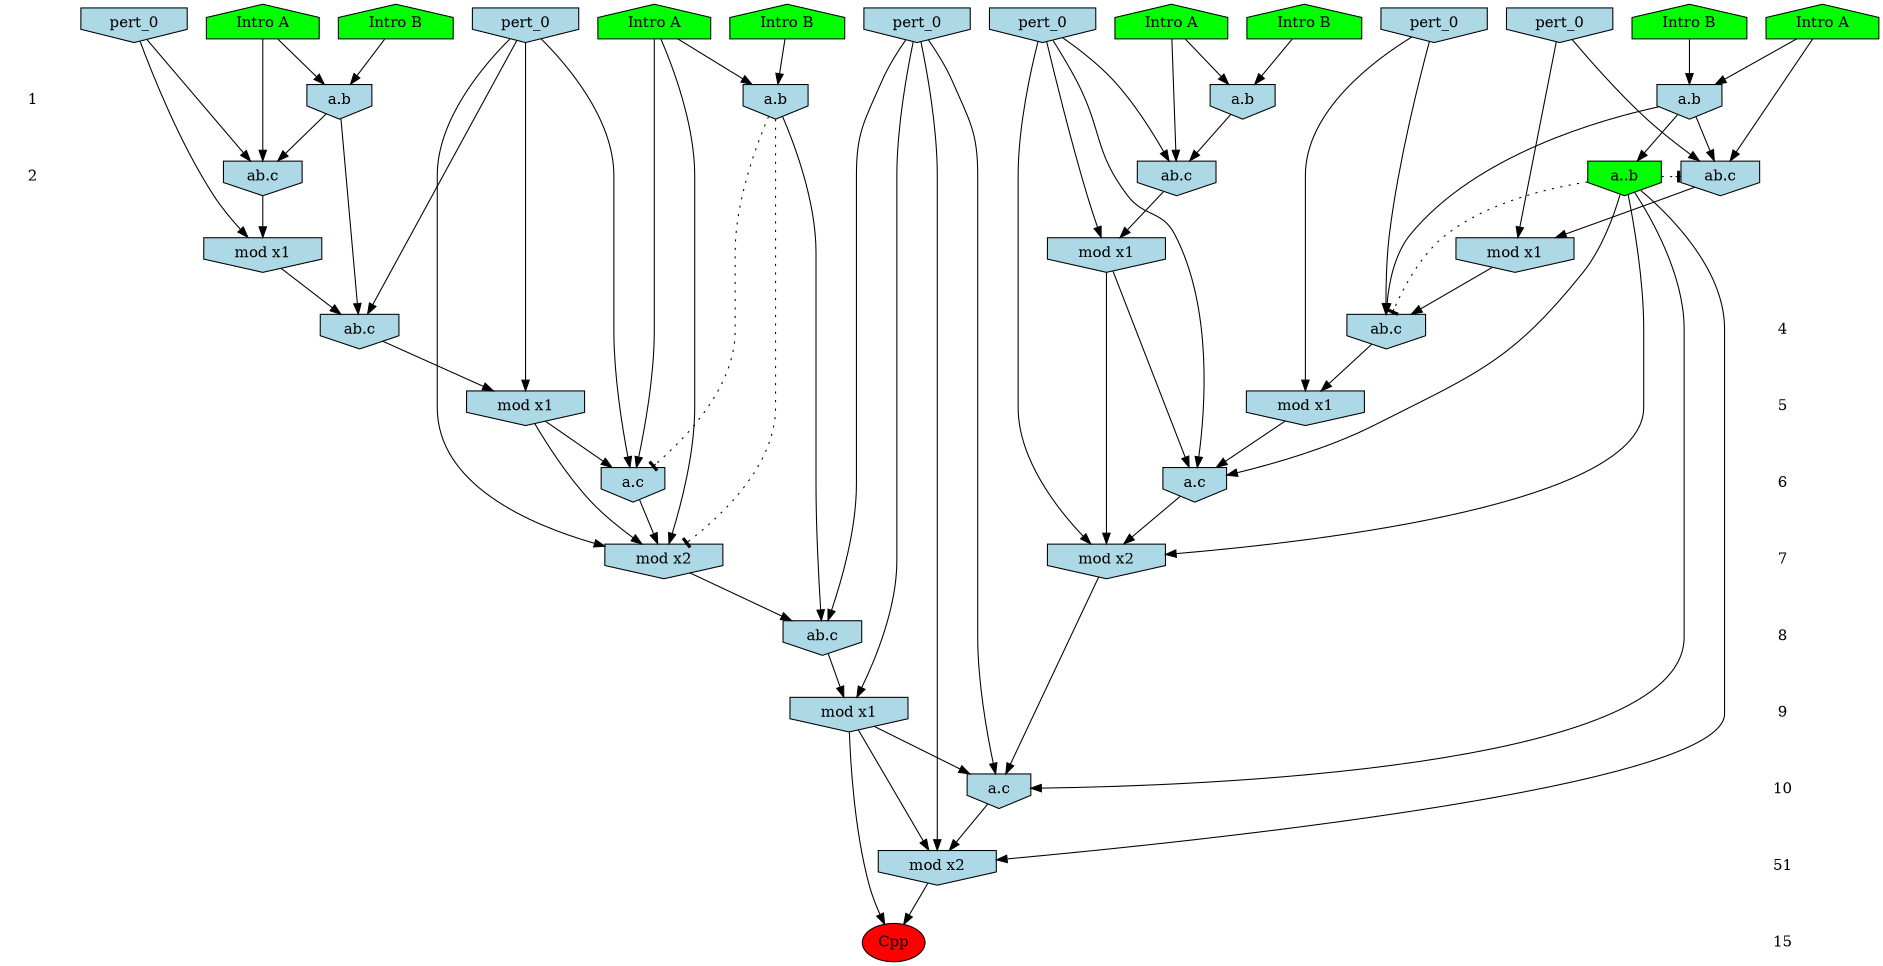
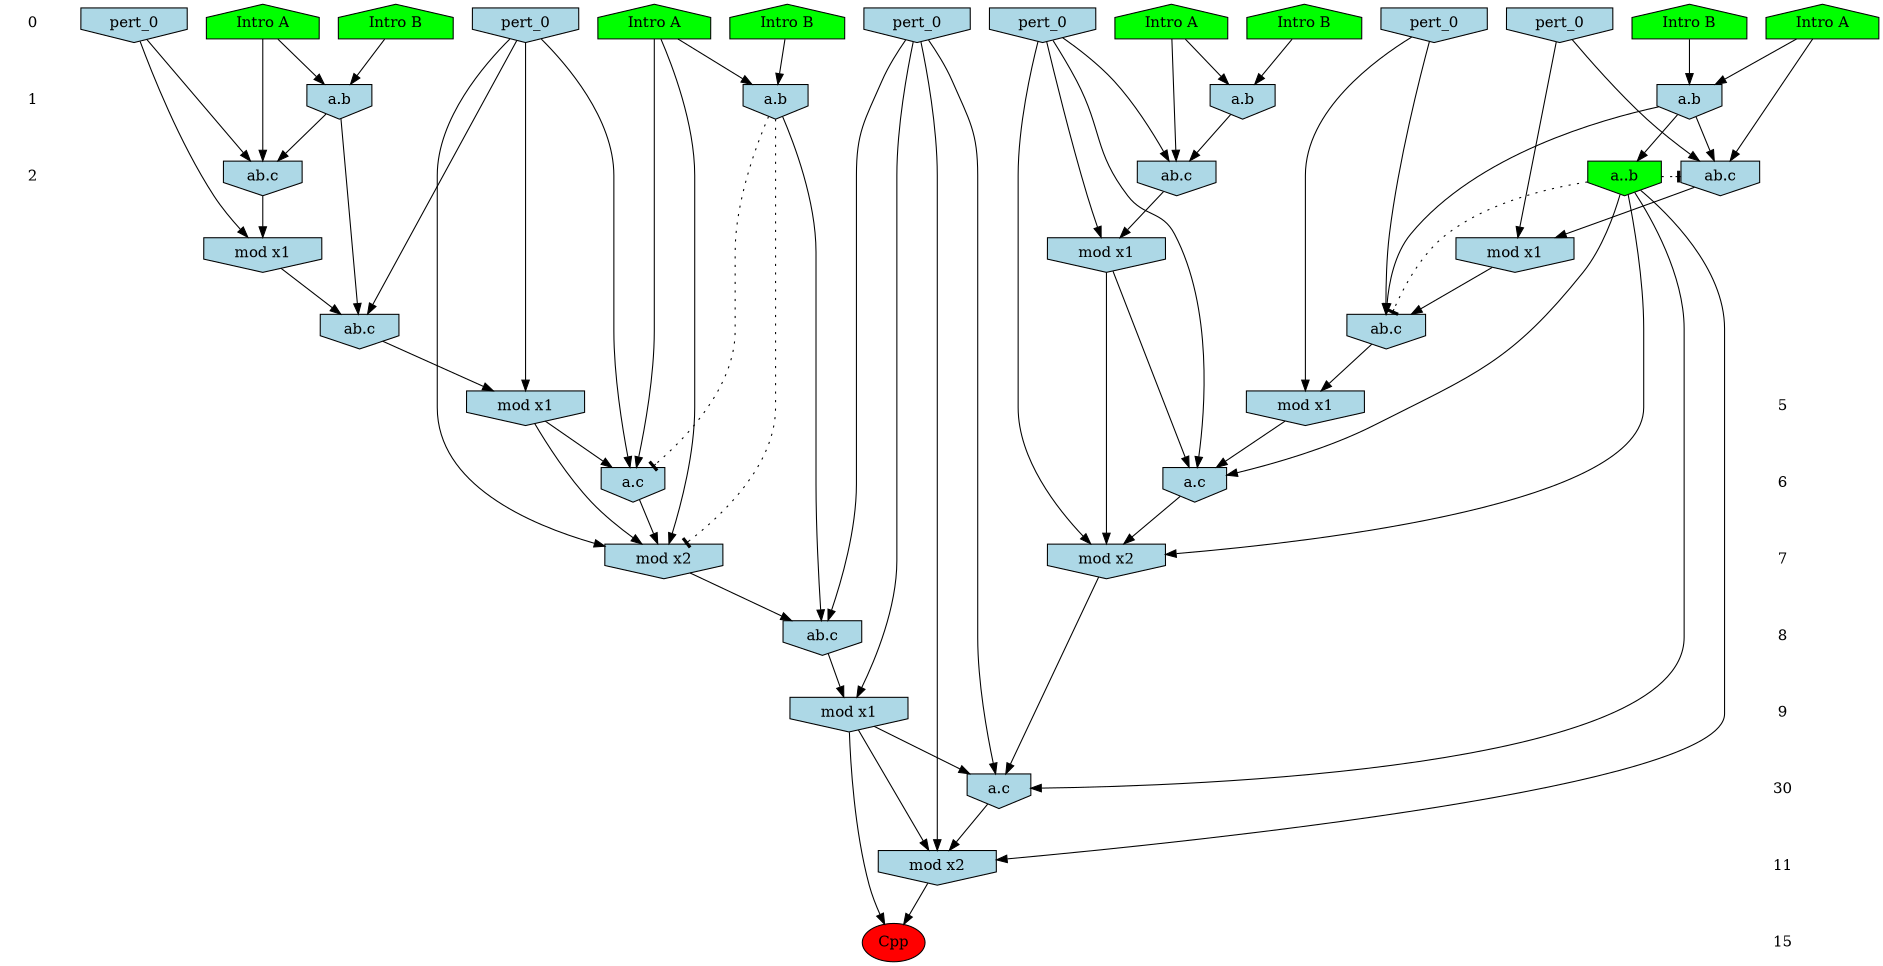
none -> (33, 23)
(1783, 330) -> none
(1783, 789) -> (1783, 789)
(1783, 866) -> (1783, 866)
